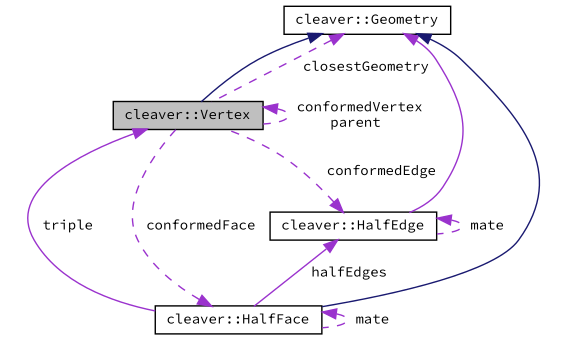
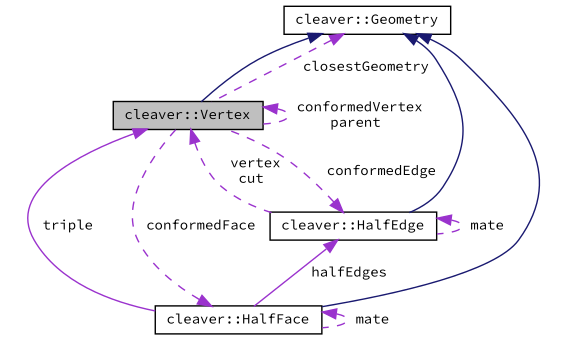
(463, 130) -> (463, 130)
none -> (223, 188)
